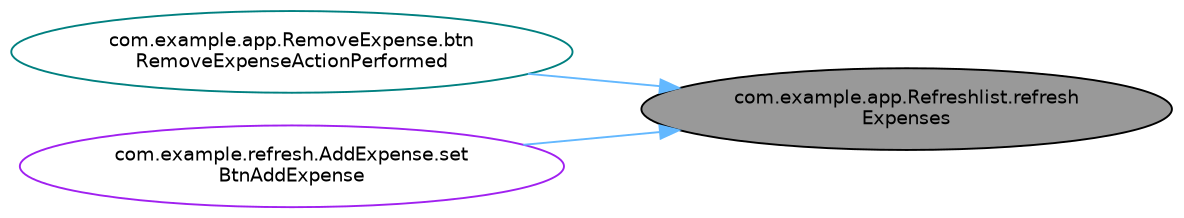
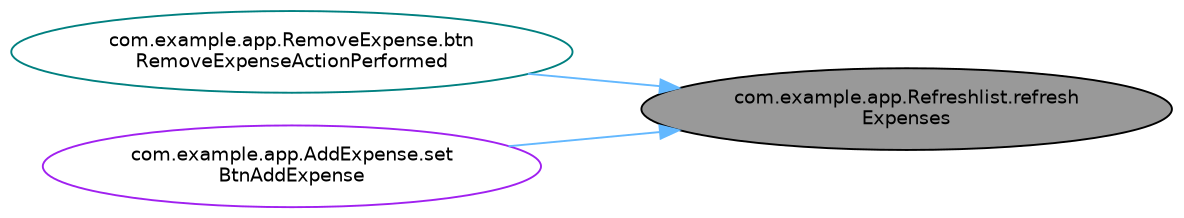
(292, 166) -> (292, 166)
